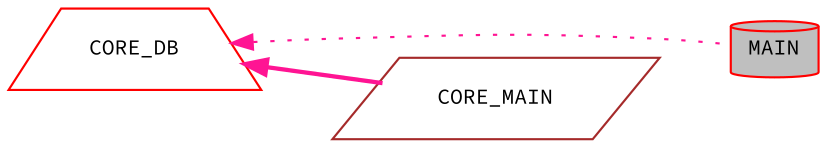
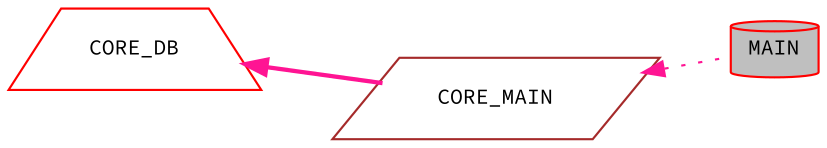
(492, 35) -> (697, 63)
